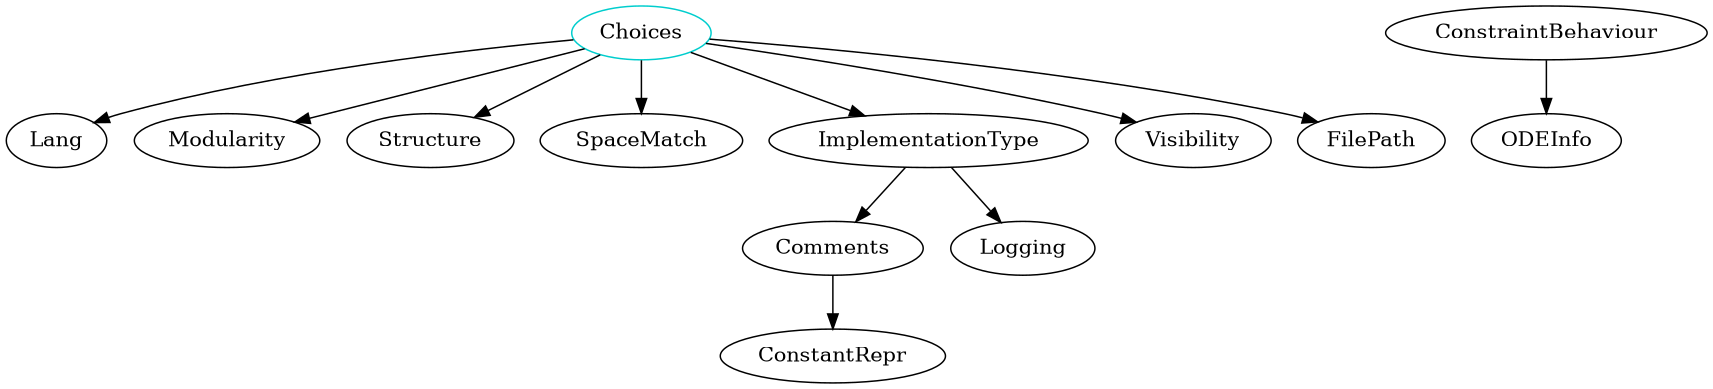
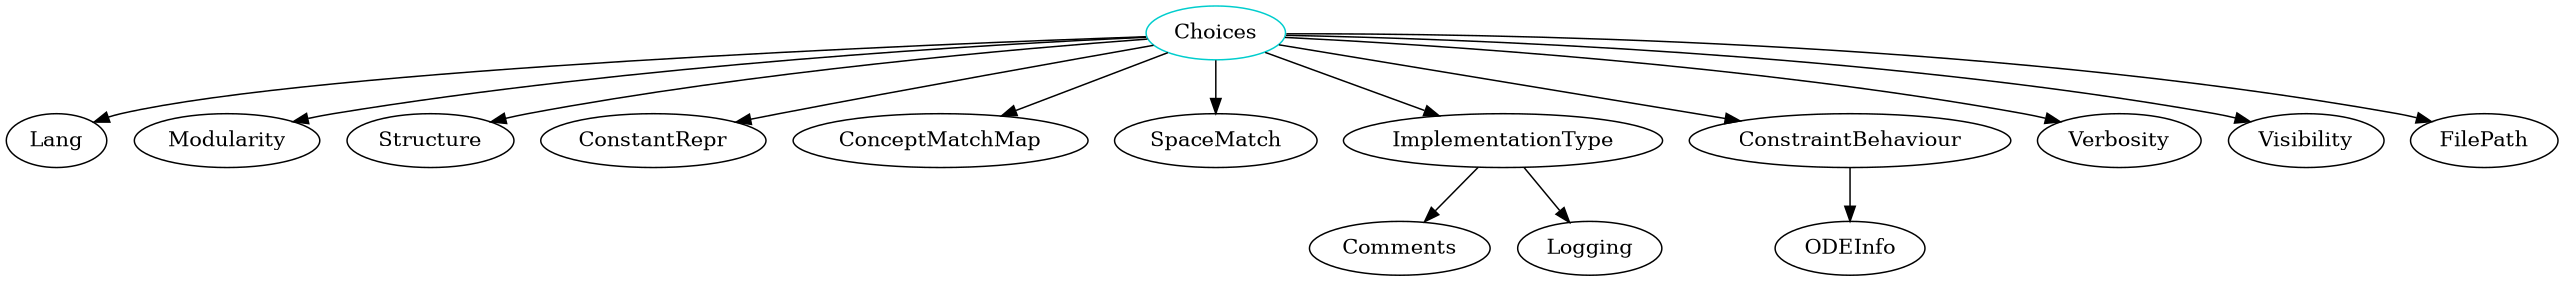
none -> (1502, 82)
none -> (941, 141)
none -> (2119, 141)
(833, 295) -> (952, 81)
